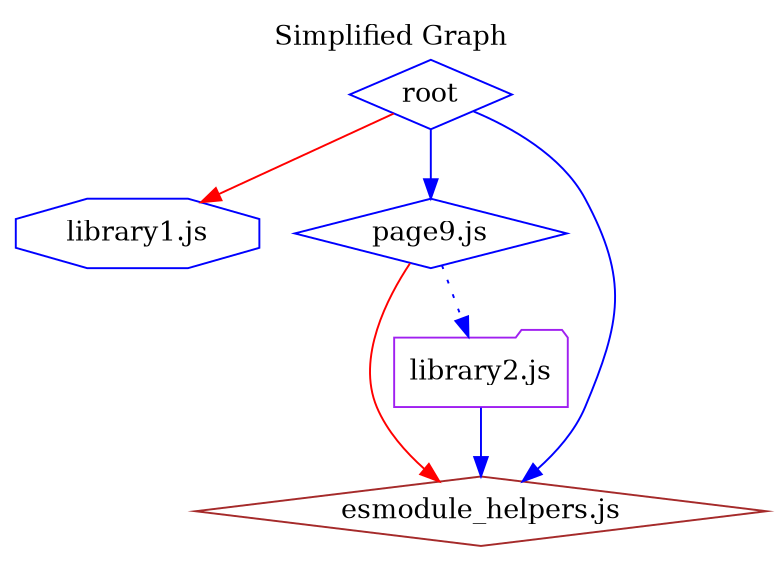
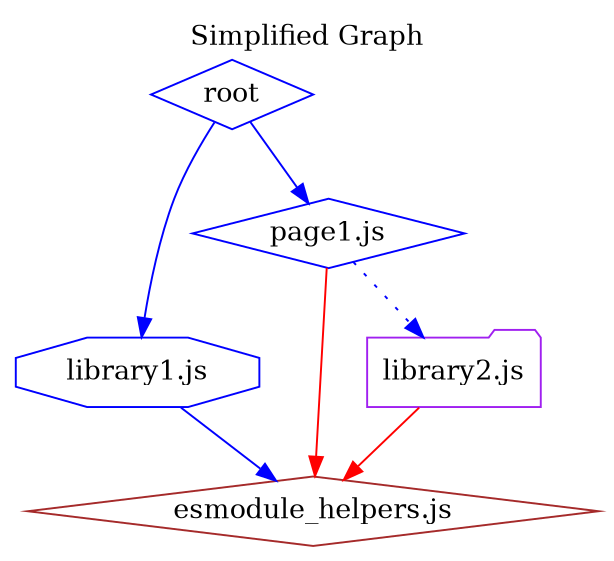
(306, 154) -> (168, 216)
(431, 233) -> (329, 233)
(612, 270) -> (221, 438)
(481, 432) -> (389, 437)
